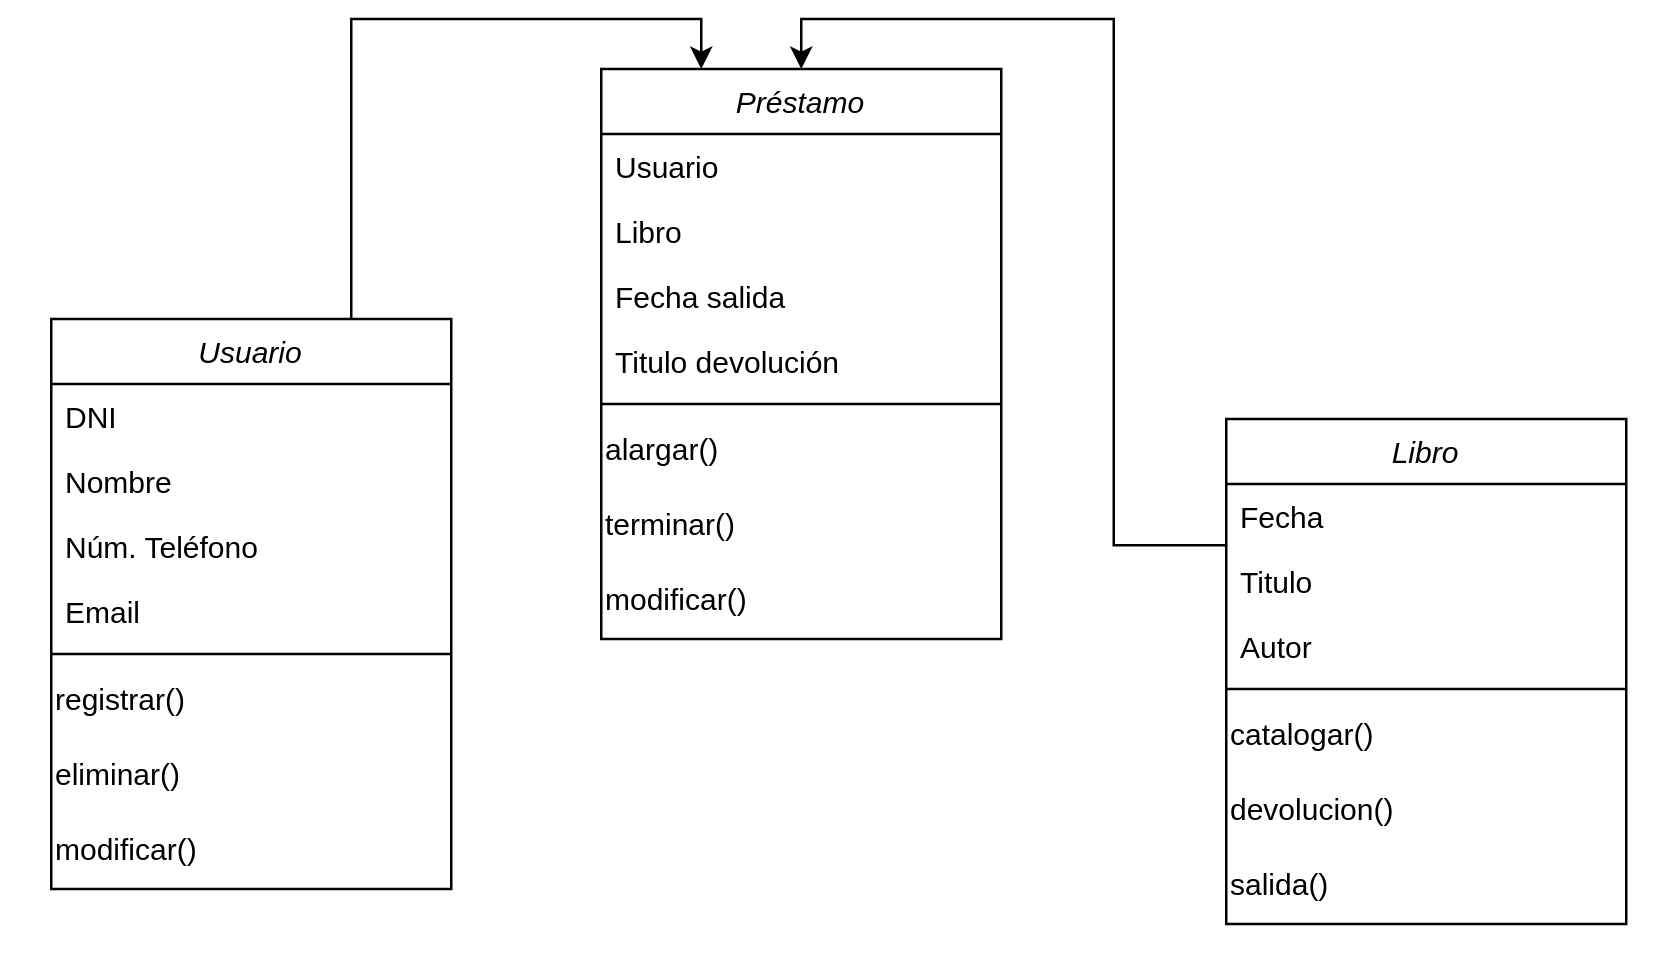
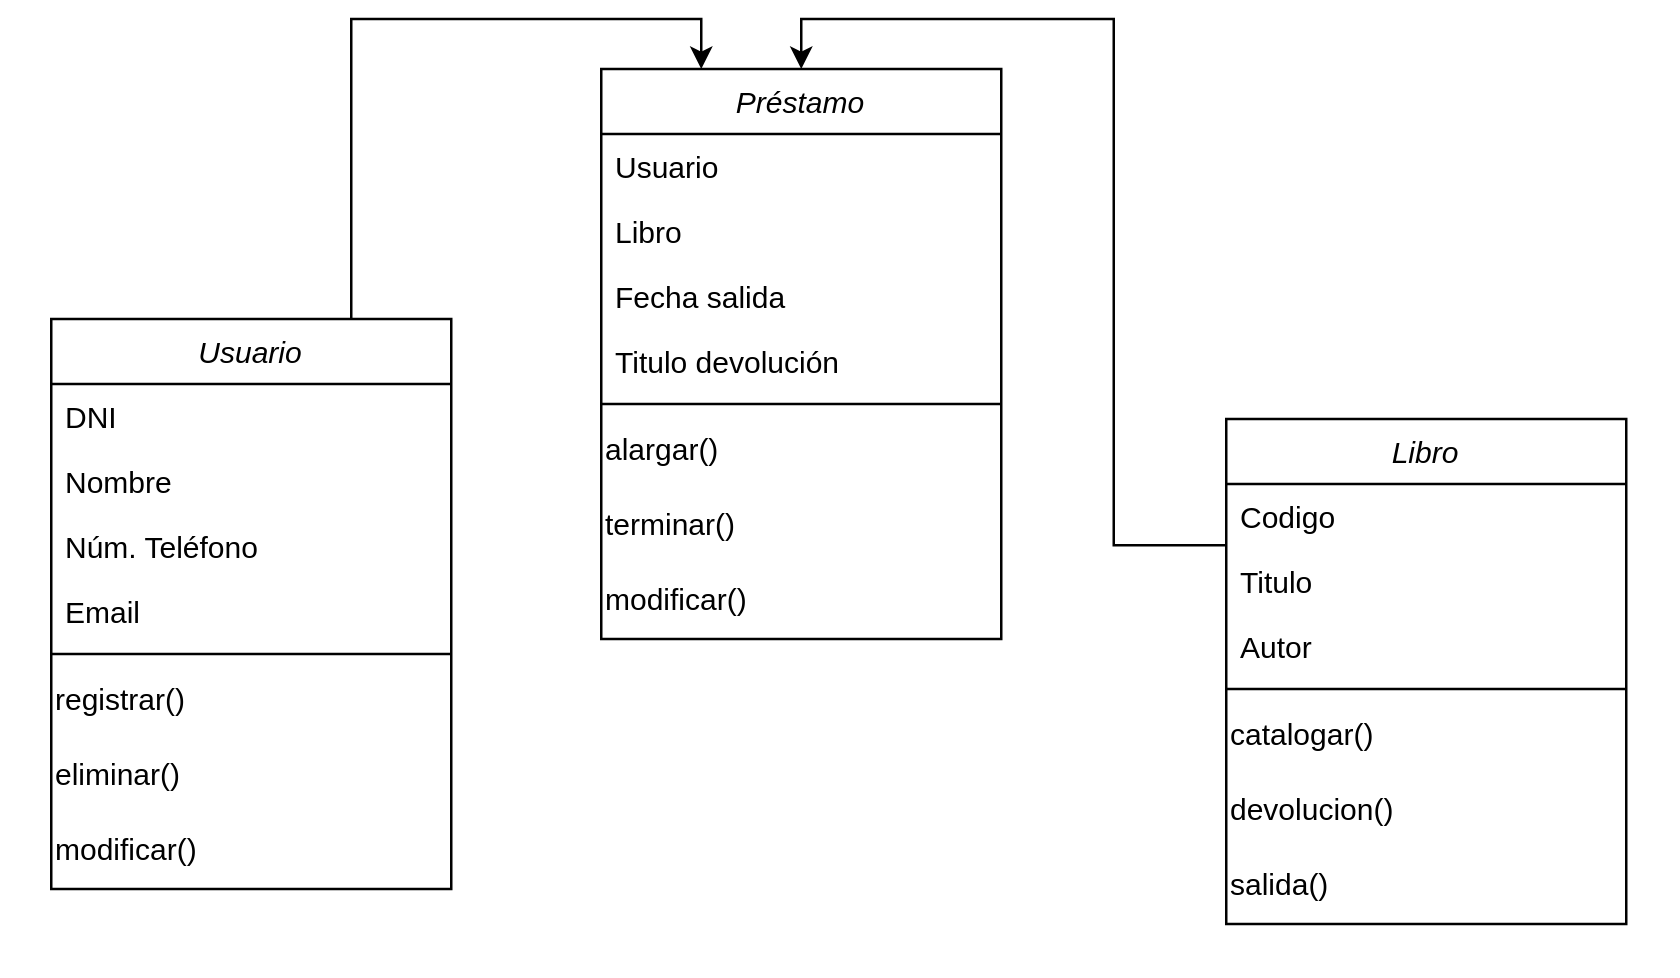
(1282, 518) -> (1287, 518)
